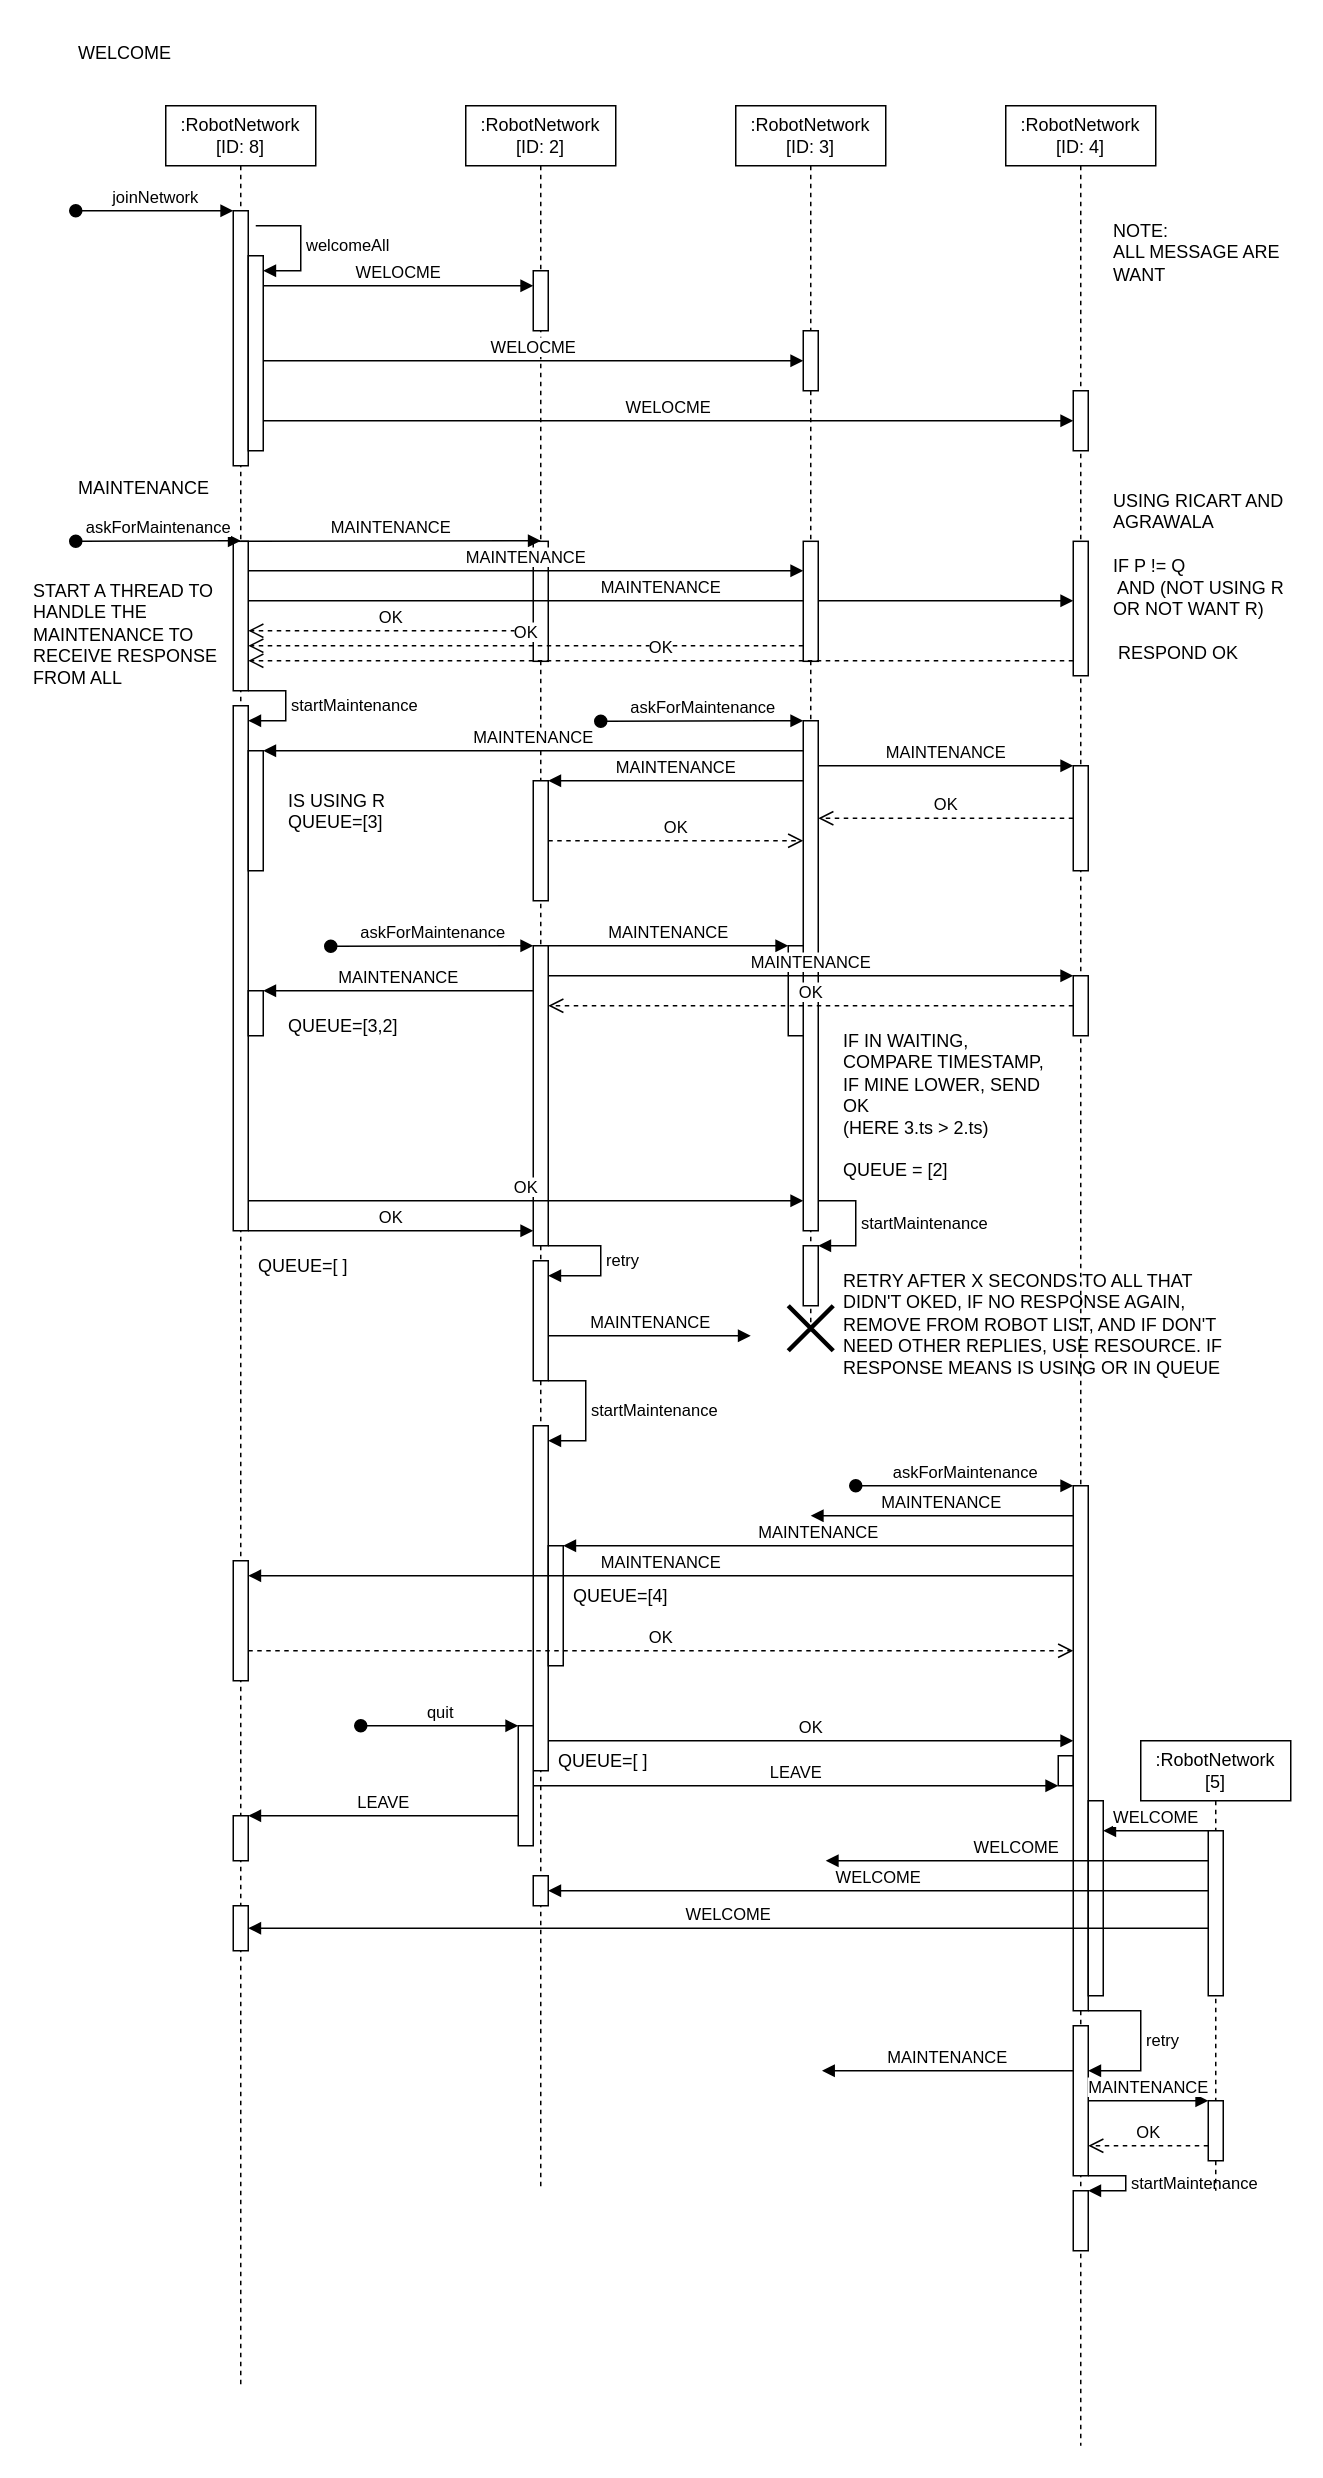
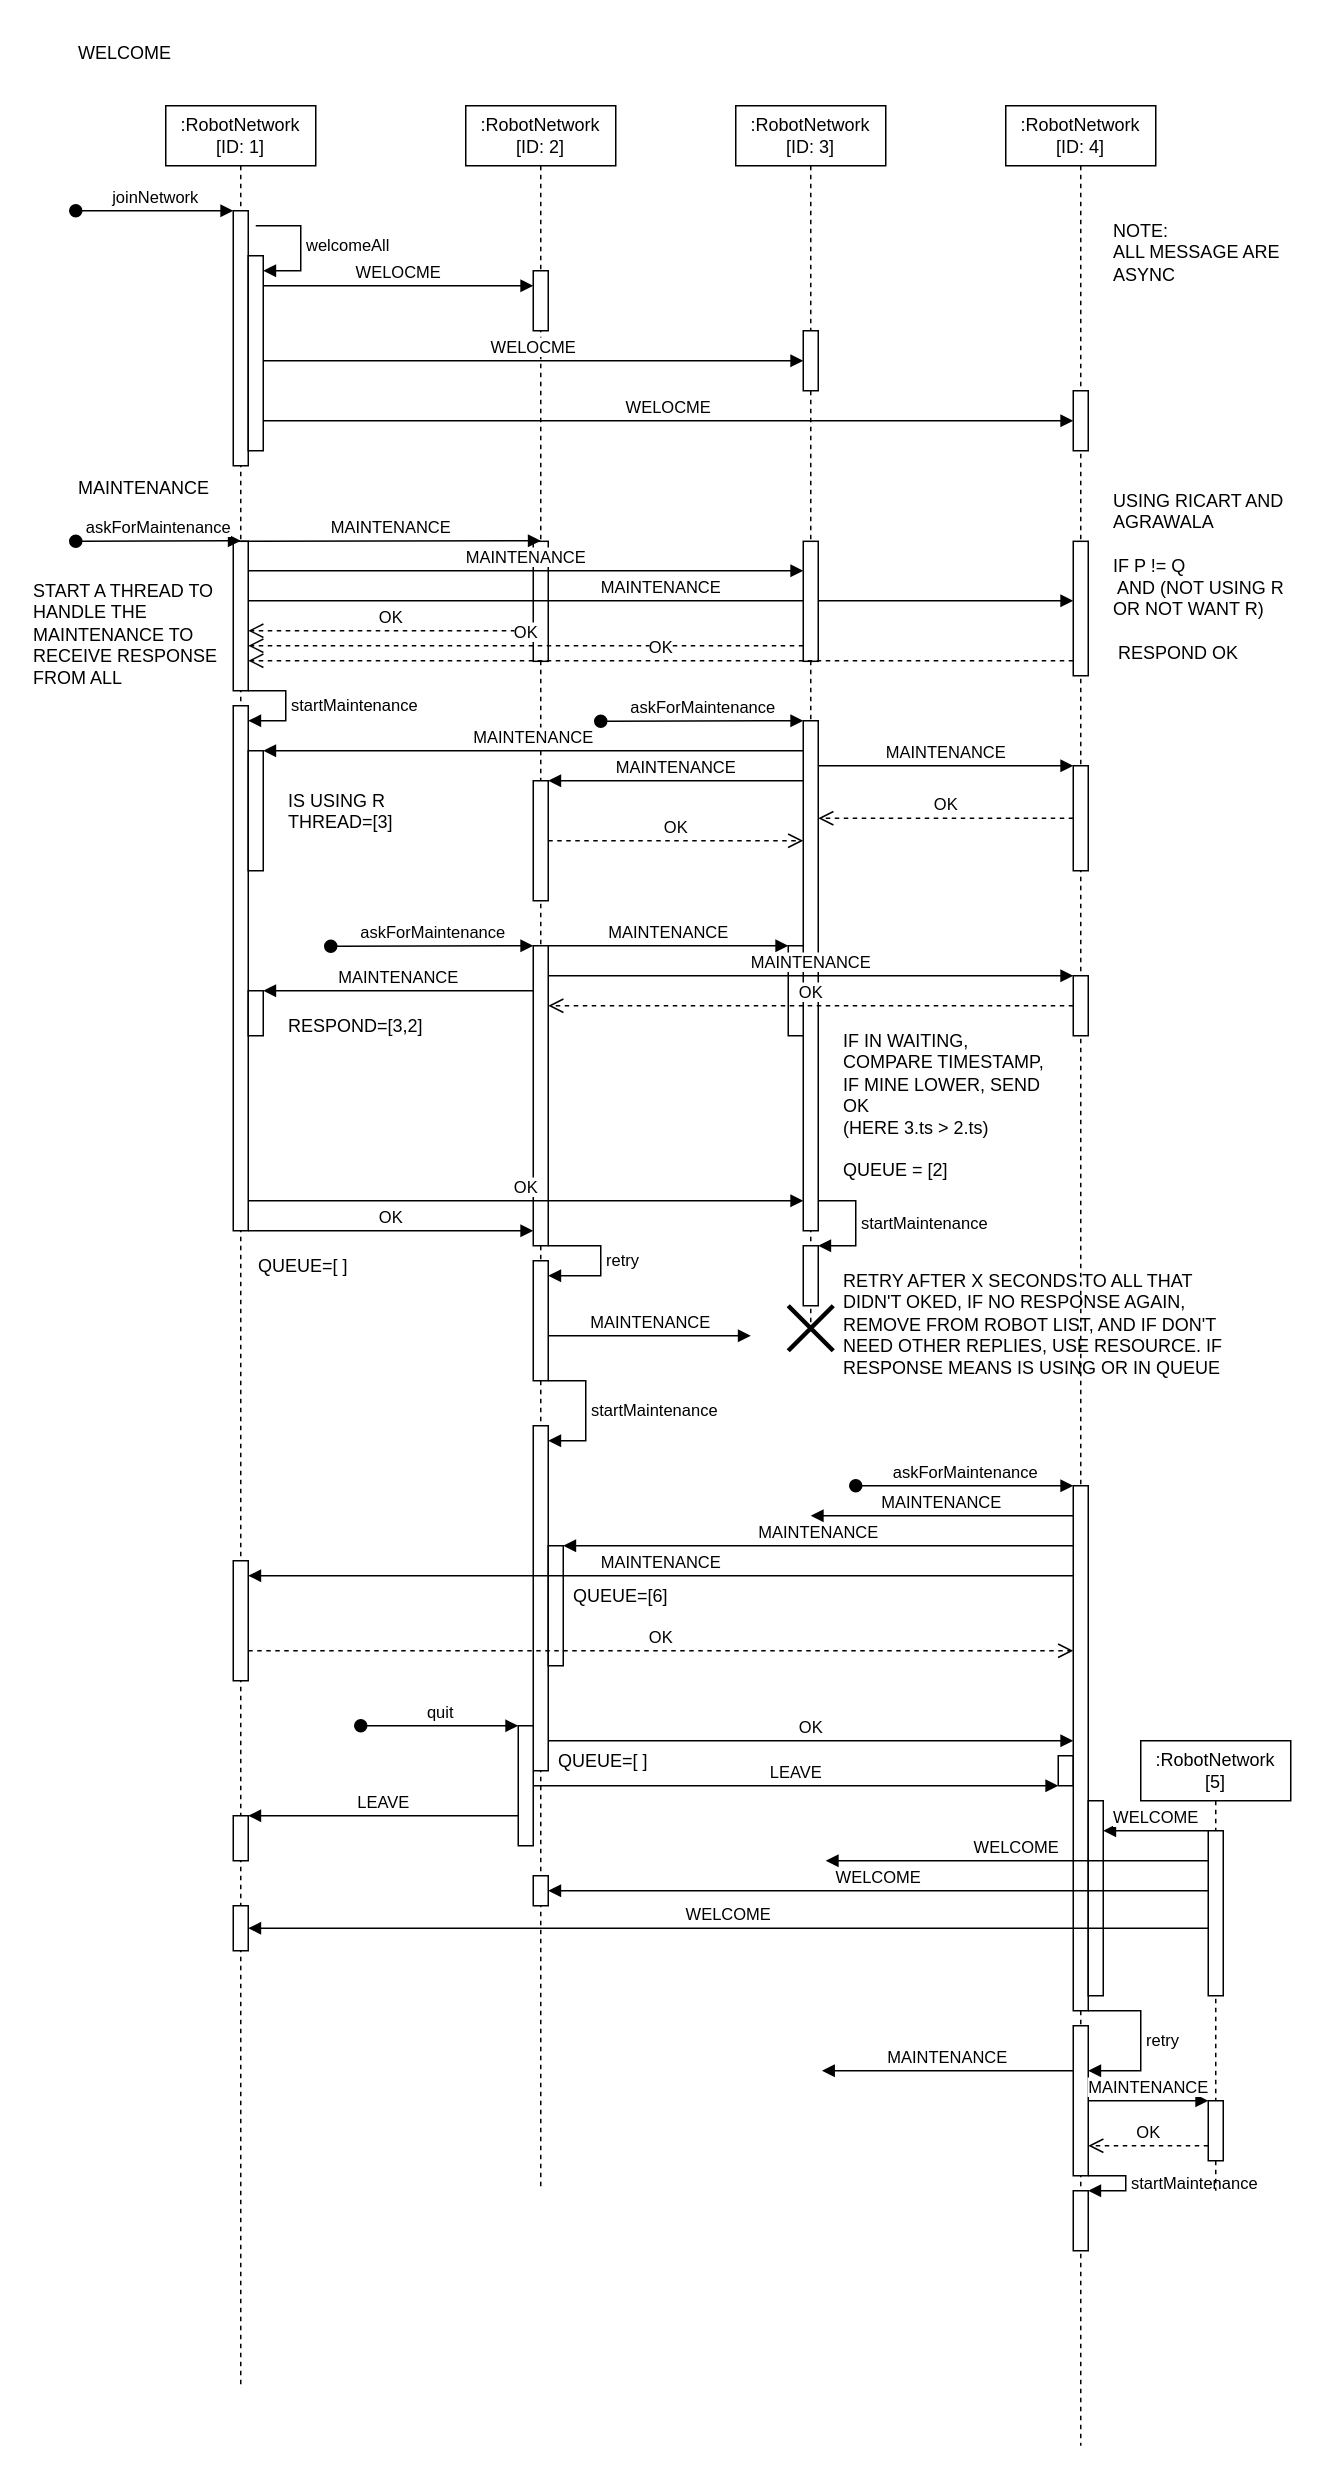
(241, 136) -> (241, 136)
(1202, 254) -> (1202, 254)
(334, 813) -> (339, 813)
(342, 1027) -> (352, 1027)
(619, 1597) -> (619, 1597)
